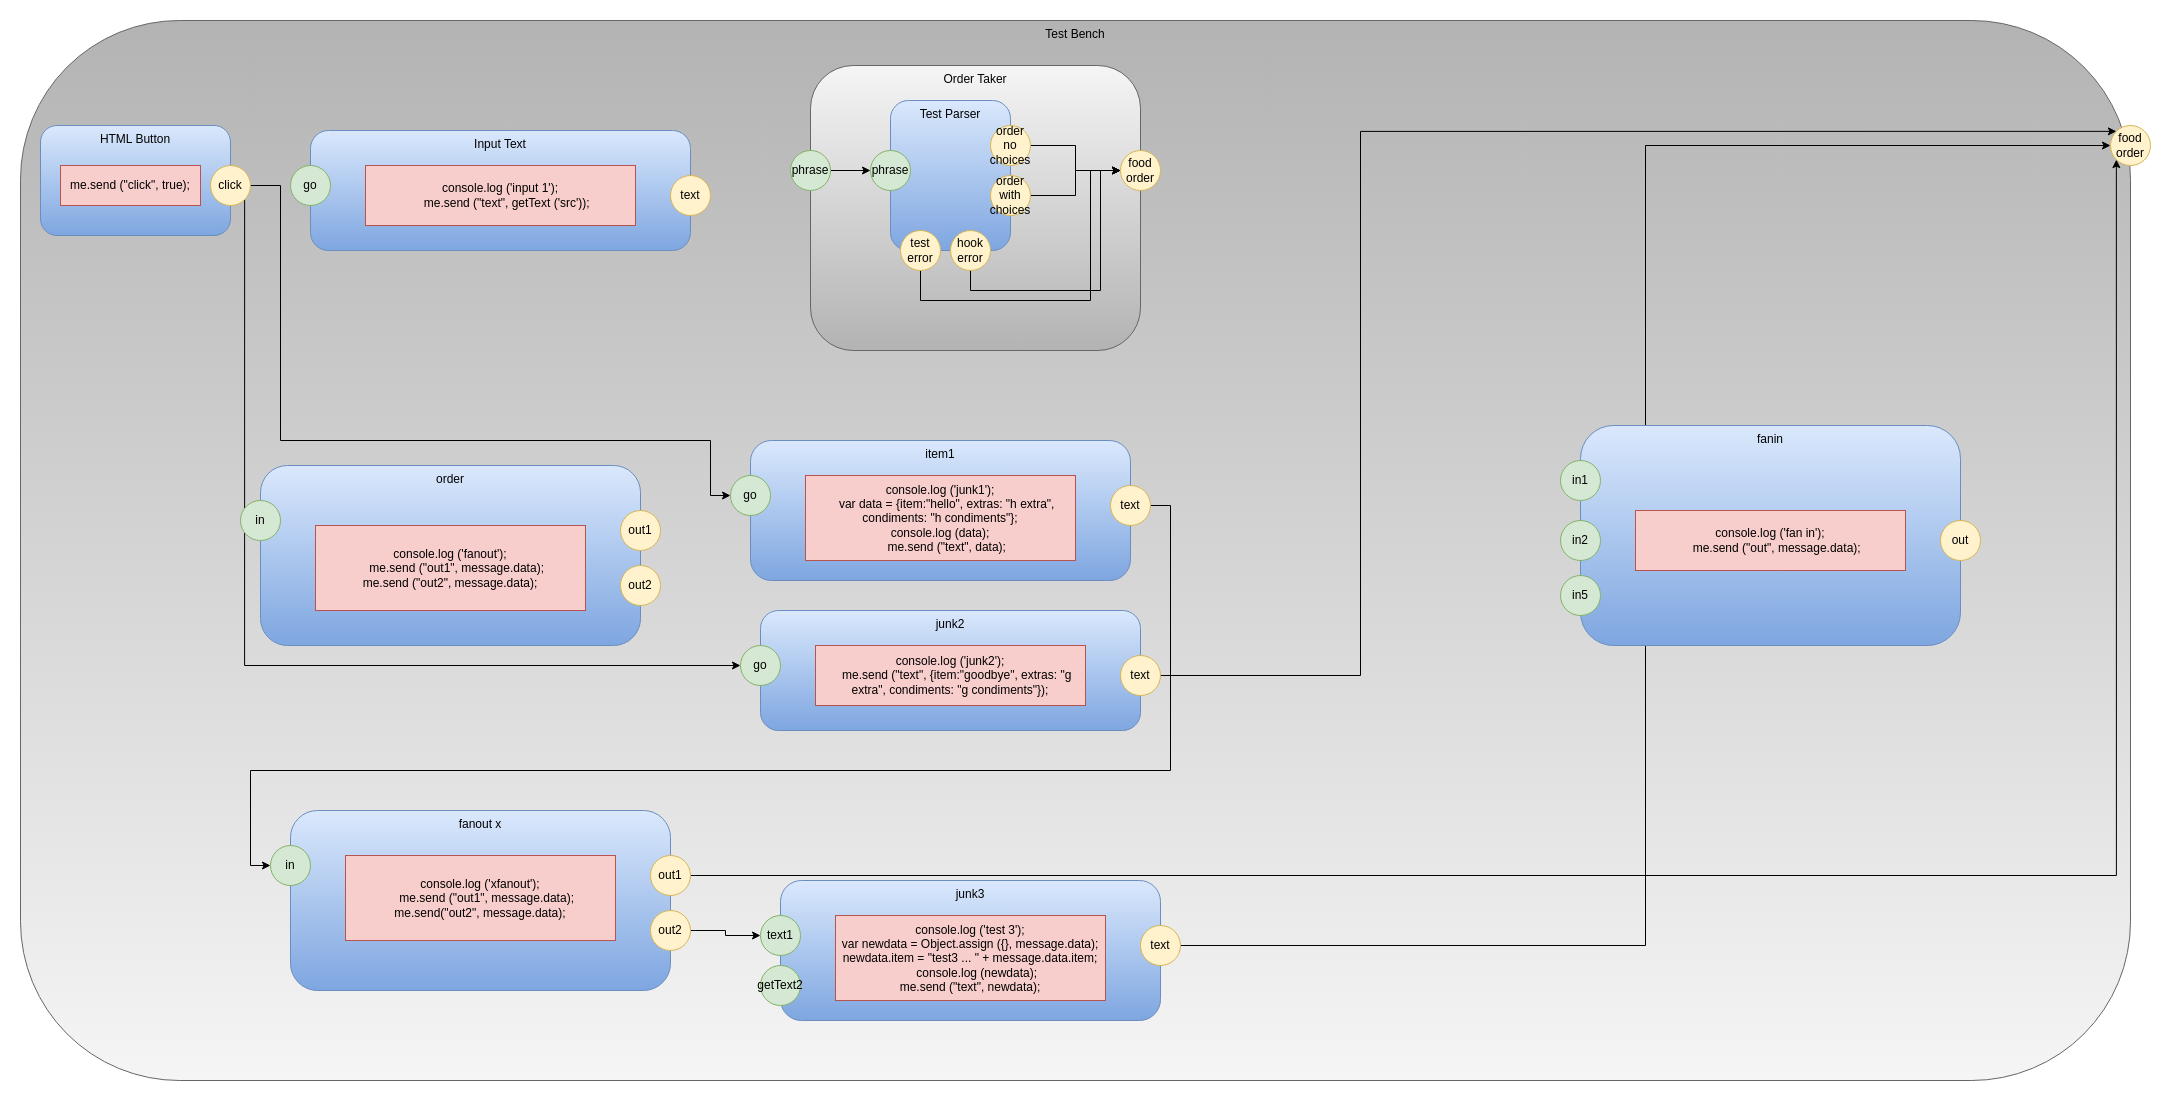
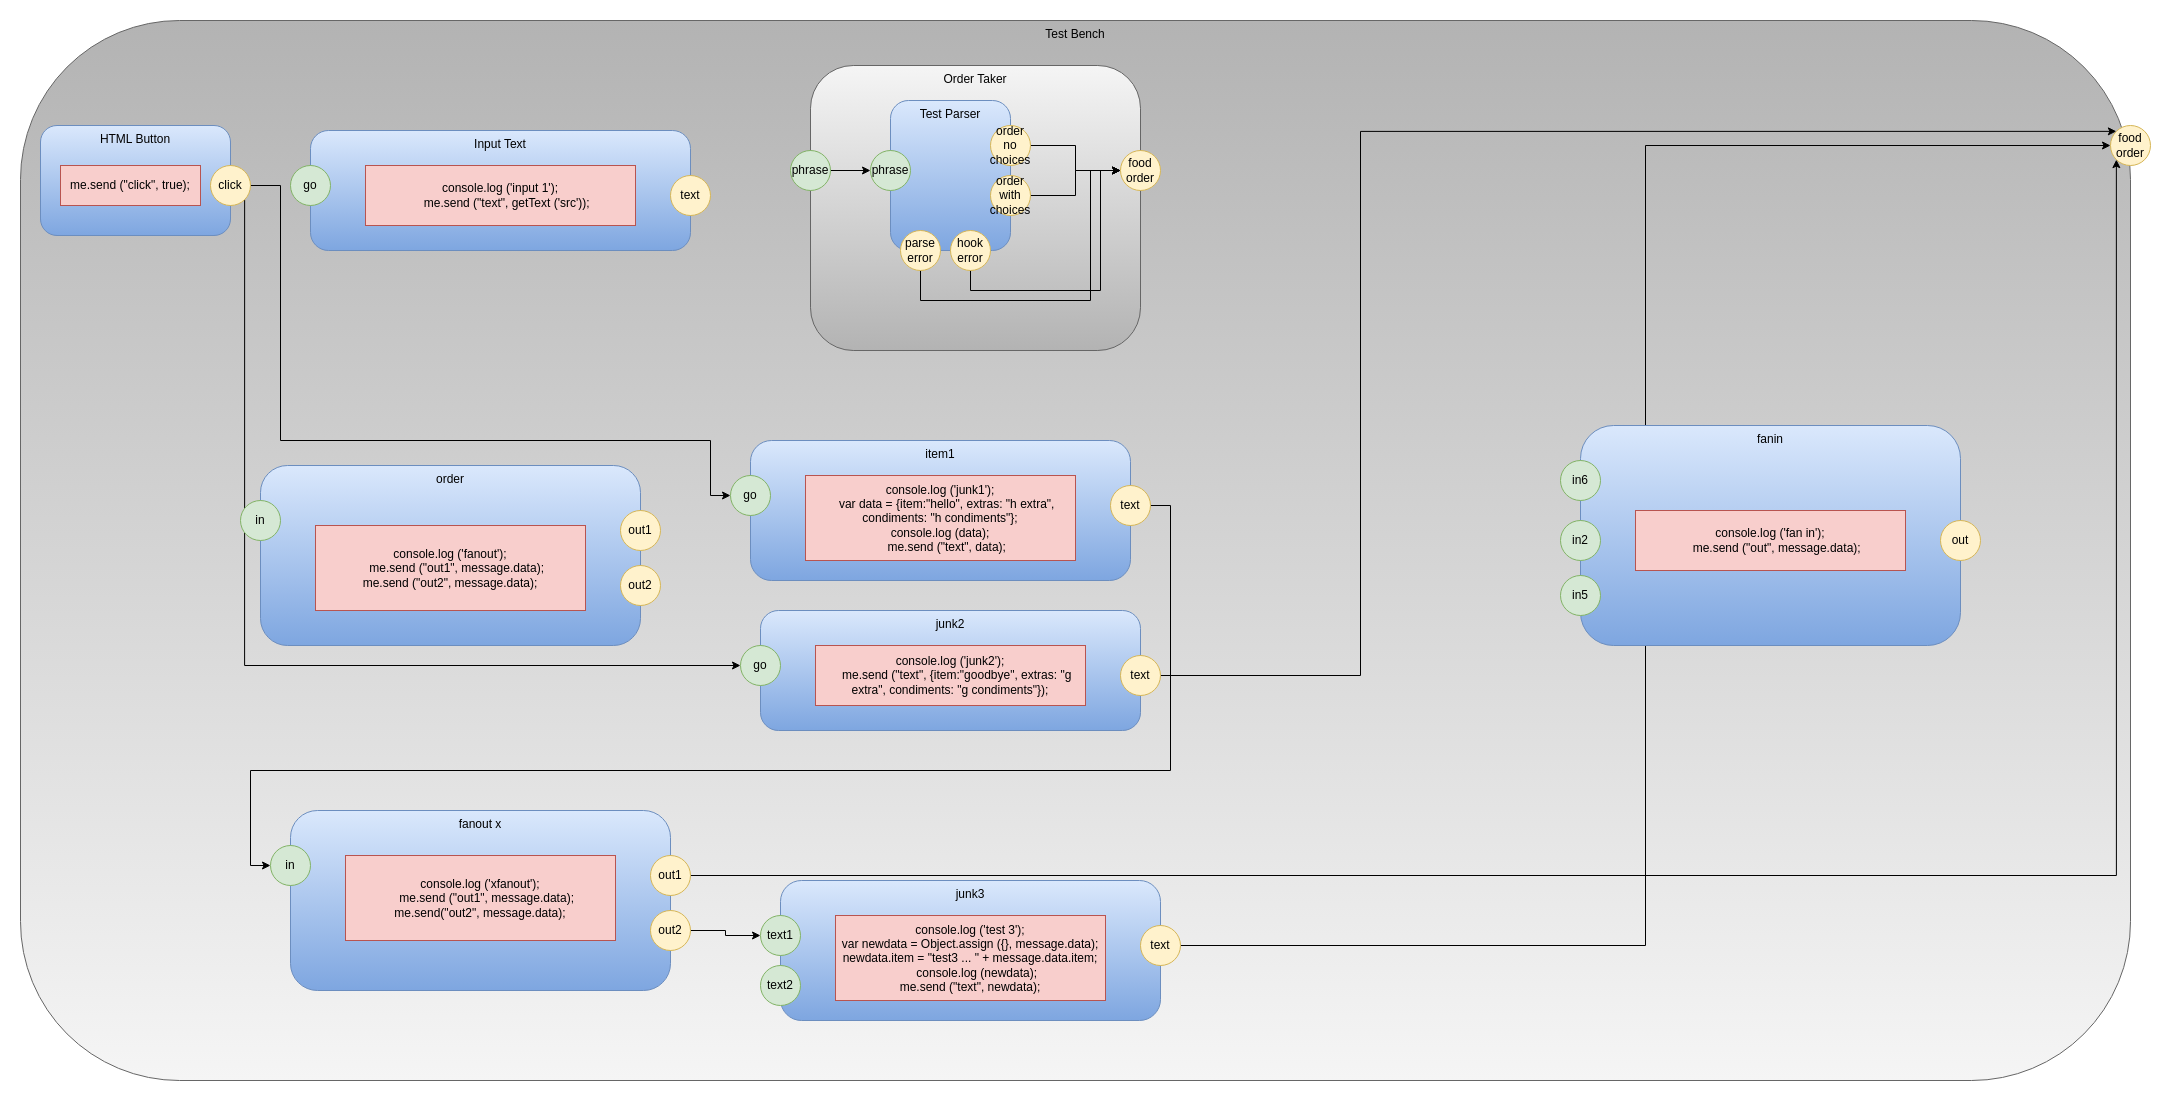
(921, 251) -> (921, 251)
(1581, 481) -> (1581, 481)
(781, 986) -> (781, 986)
